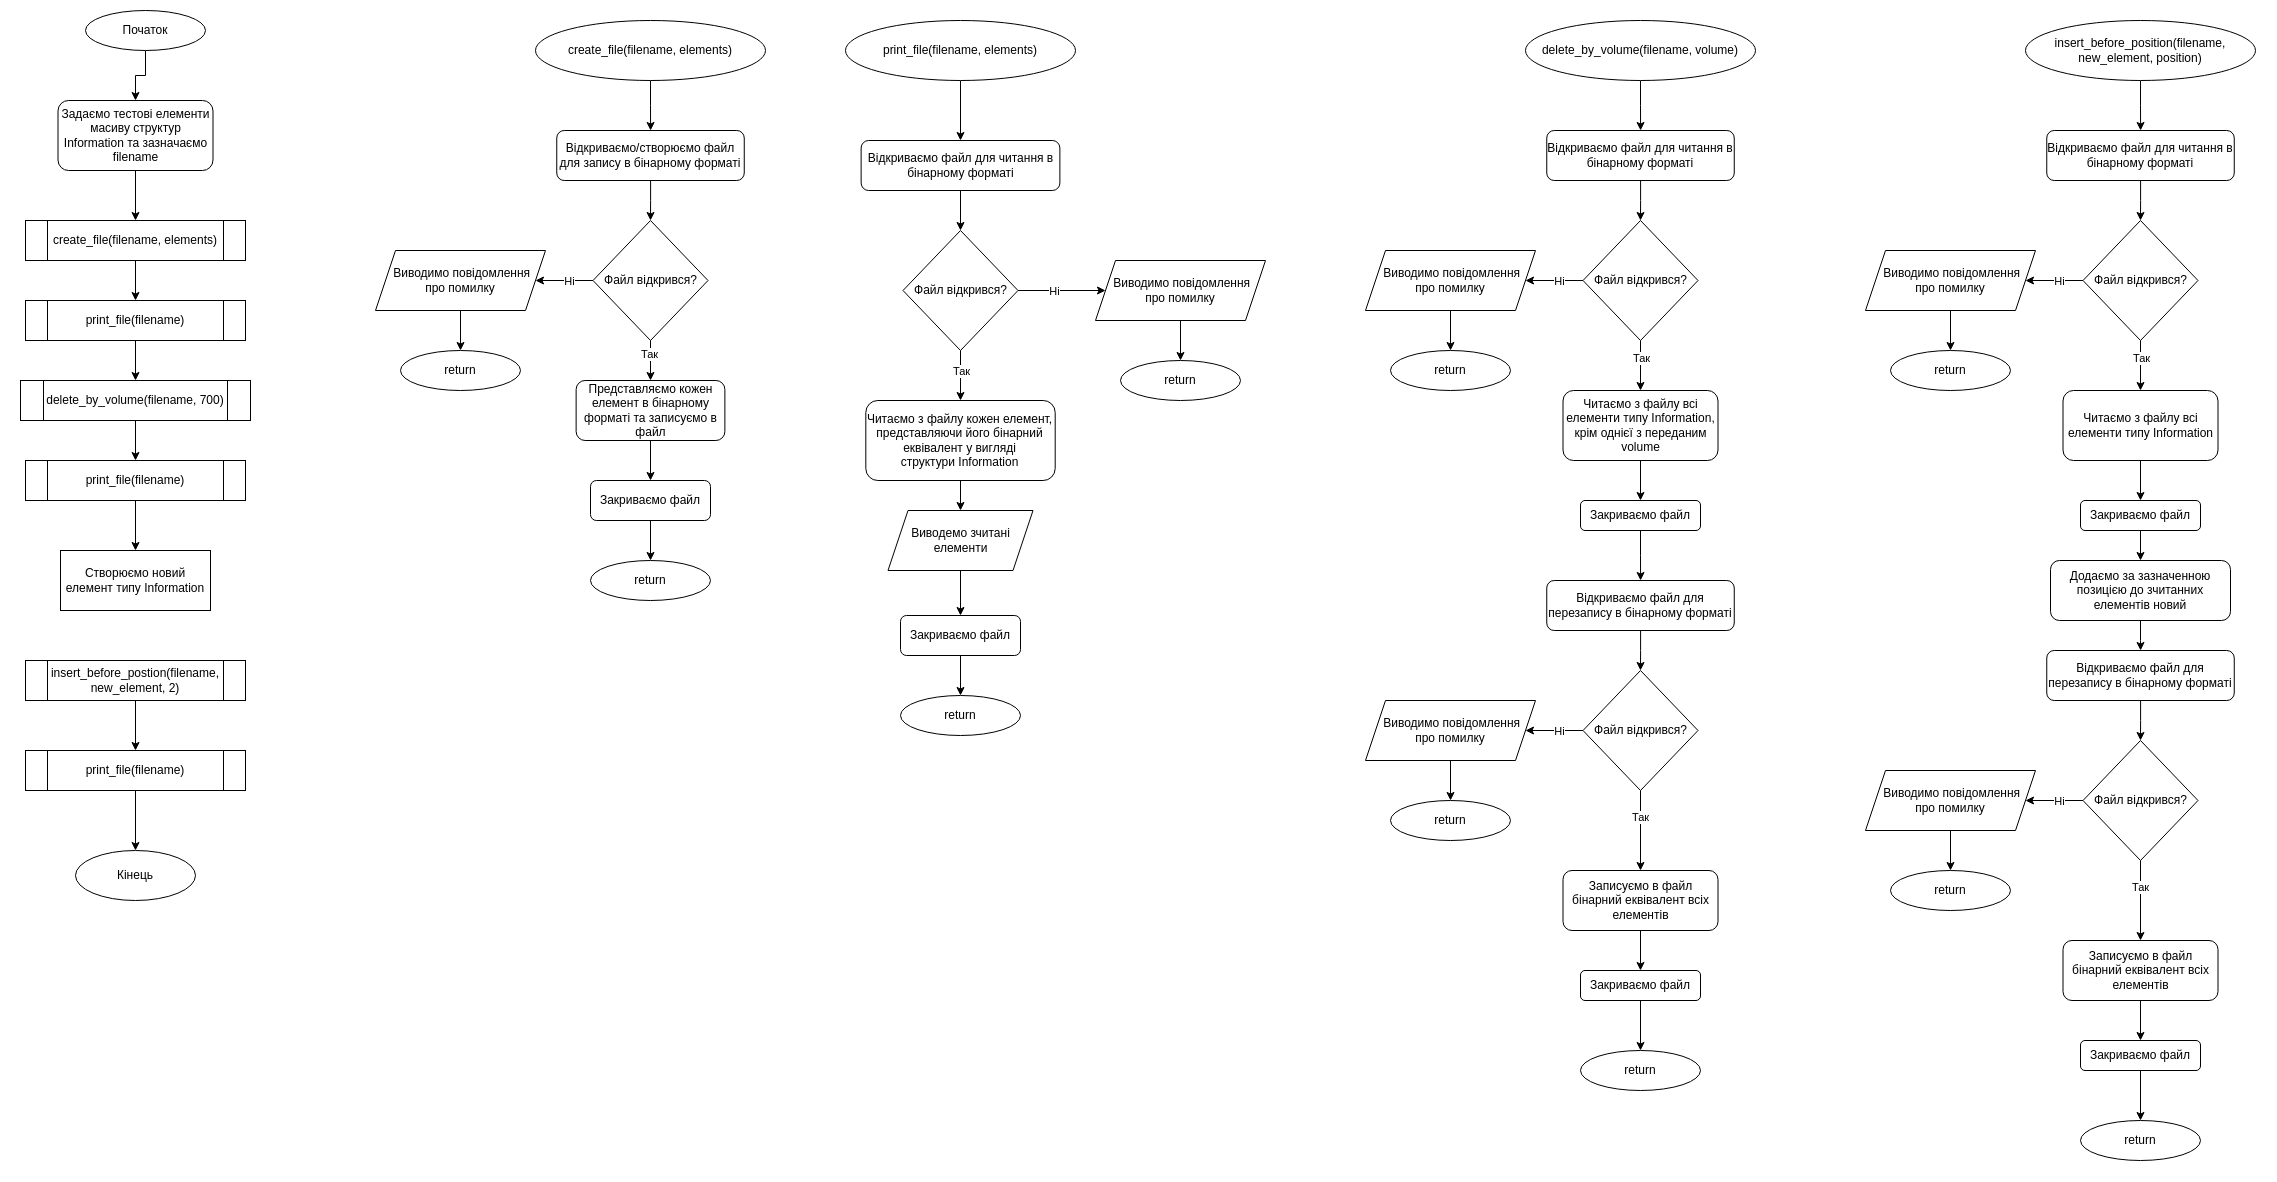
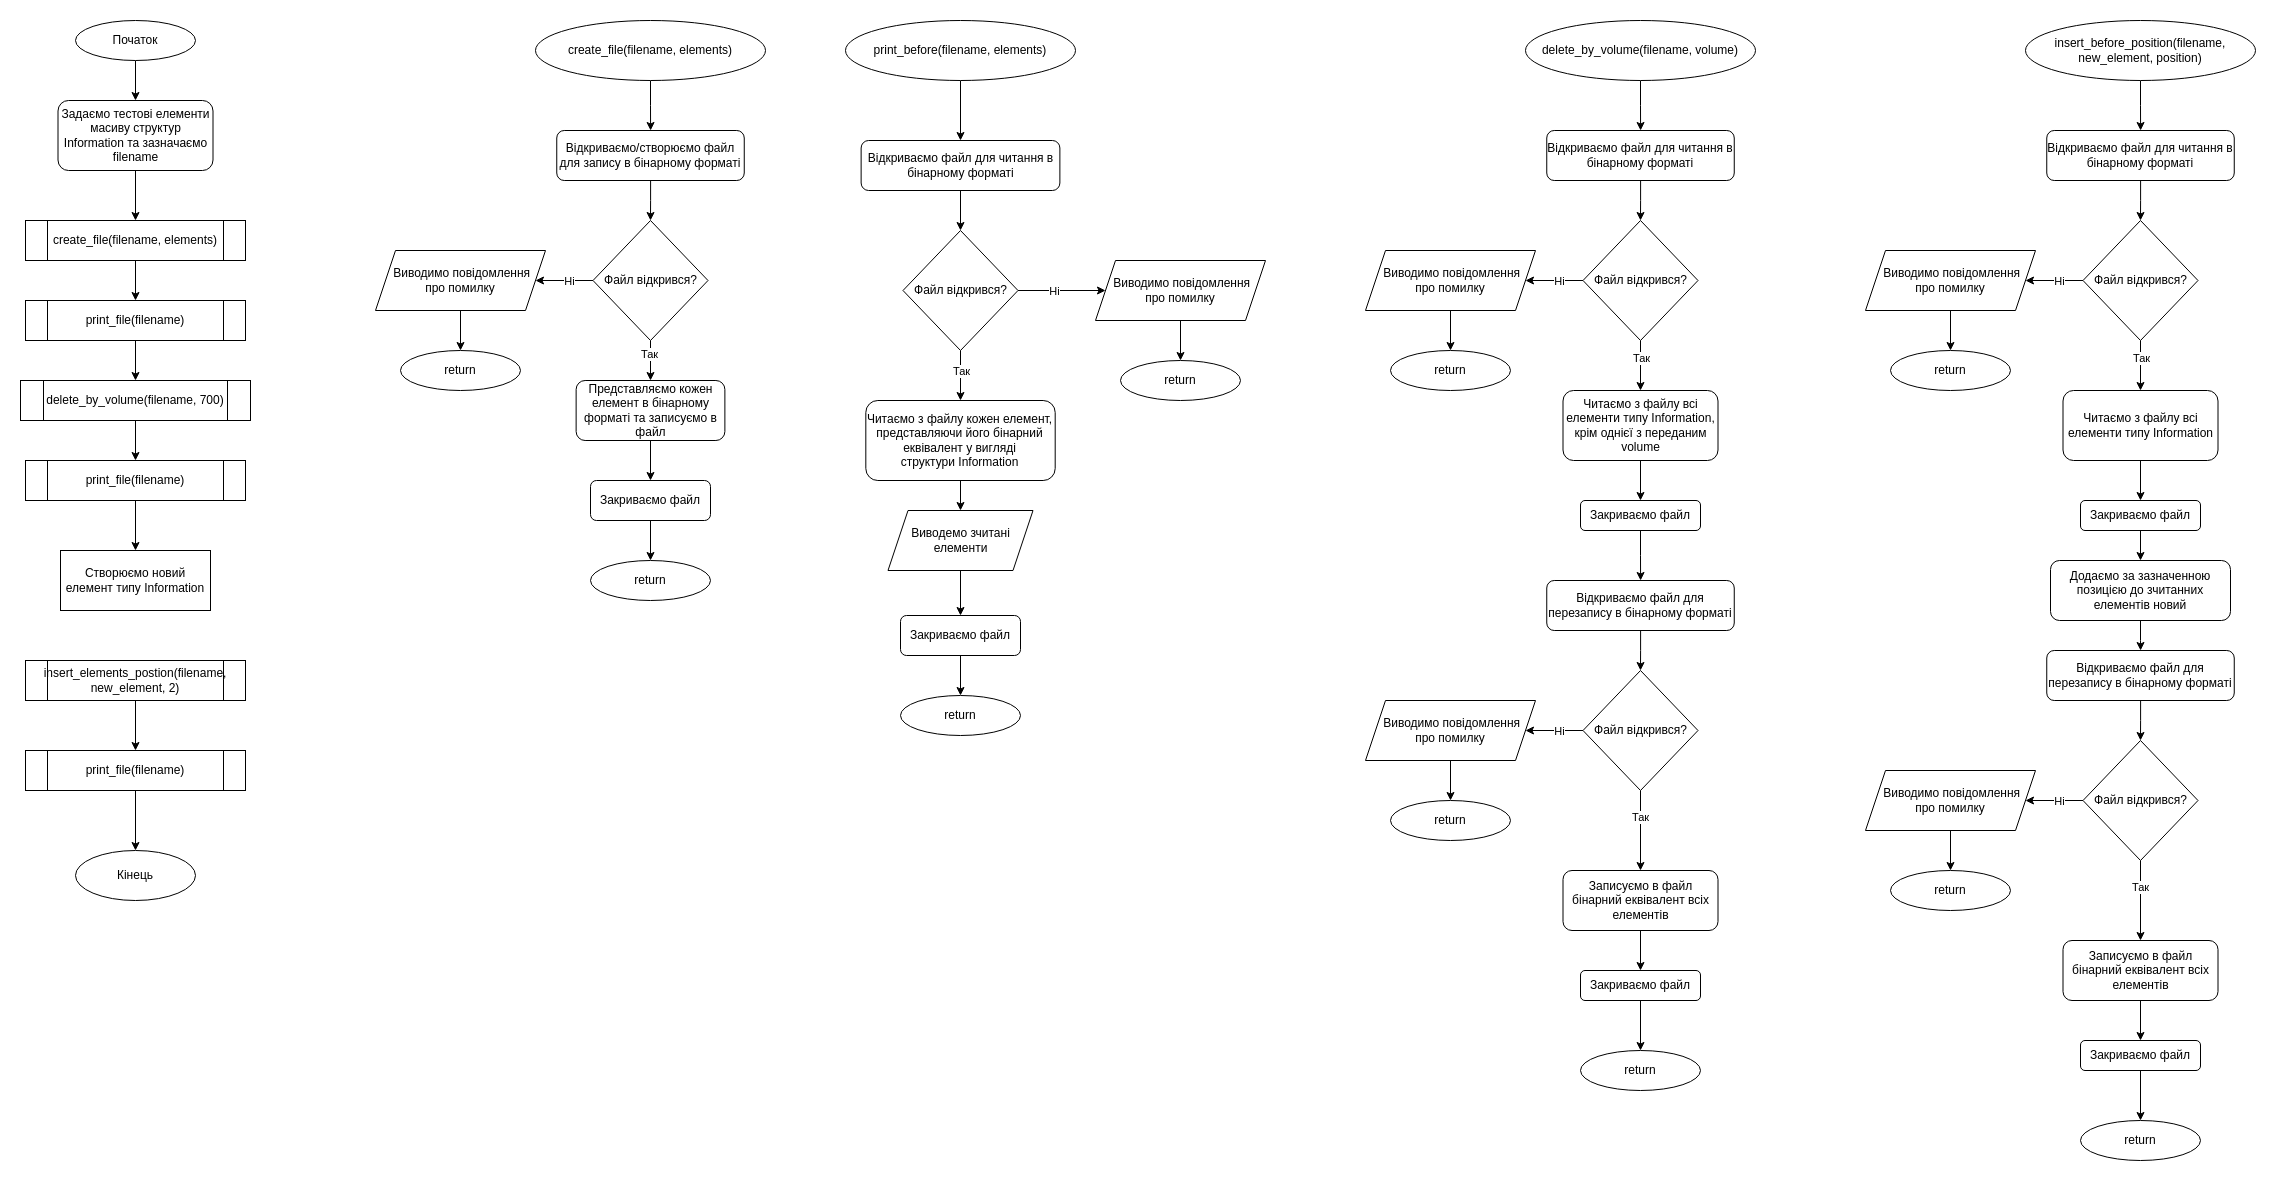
(146, 31) -> (136, 41)
(961, 51) -> (961, 51)
(136, 681) -> (136, 681)
